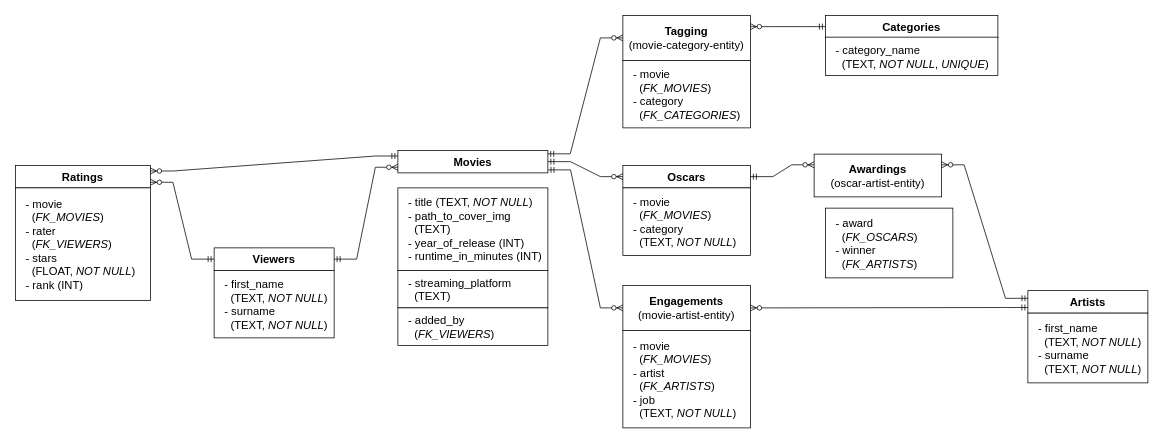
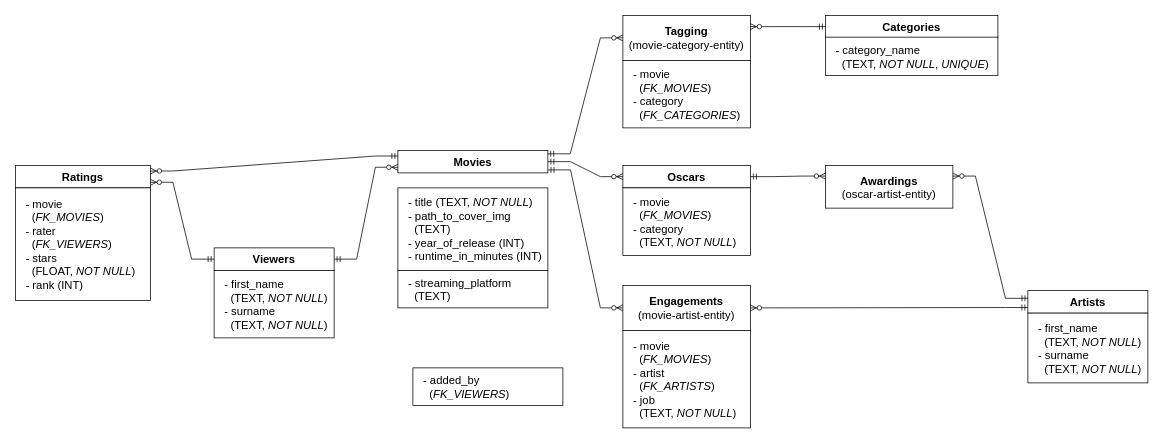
(878, 176) -> (889, 187)
(889, 243) -> none
(473, 327) -> (488, 387)
